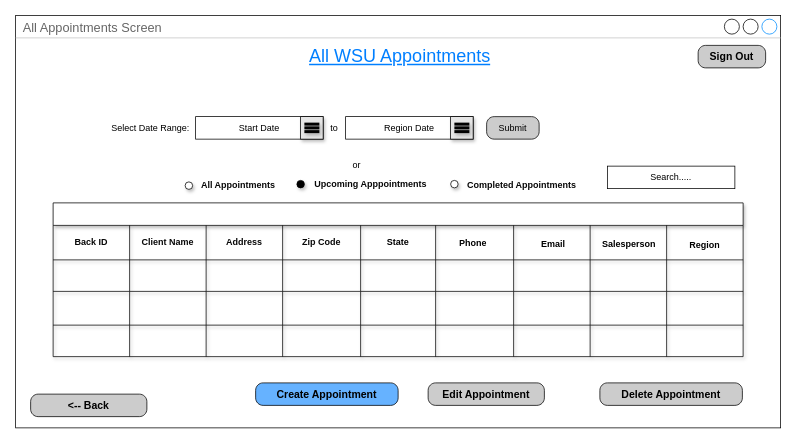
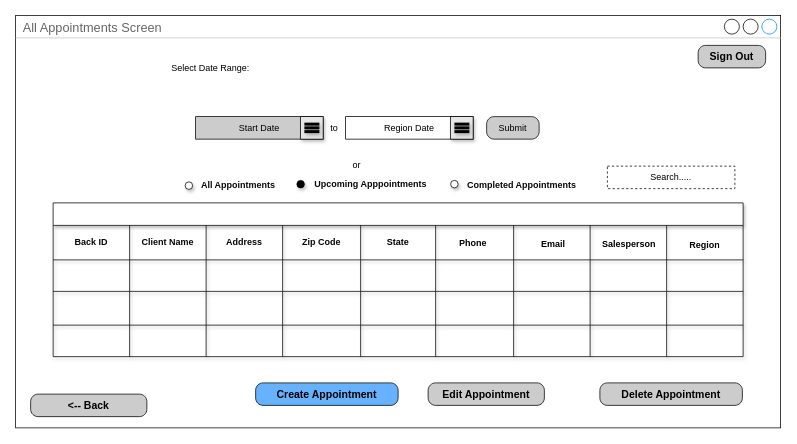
(400, 57) -> none
(150, 128) -> (210, 68)
(259, 128) -> (259, 128)
(671, 177) -> (671, 177)
